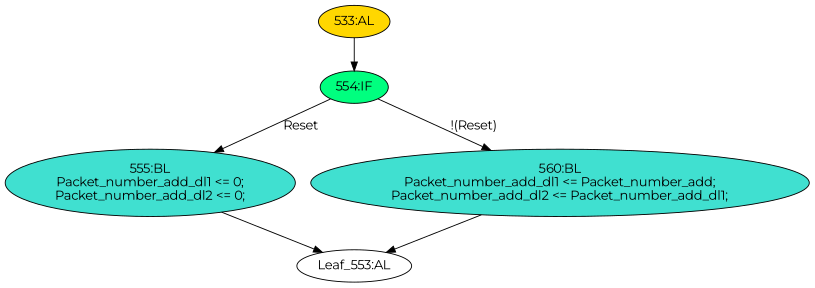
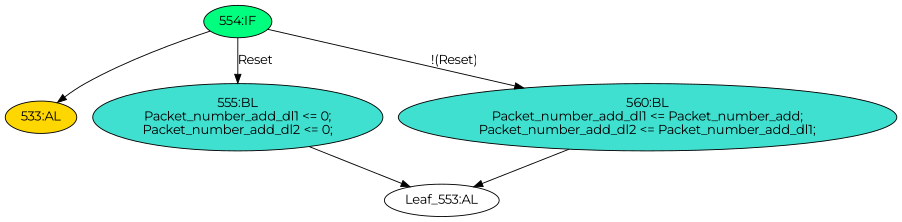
(354, 50) -> (135, 59)
